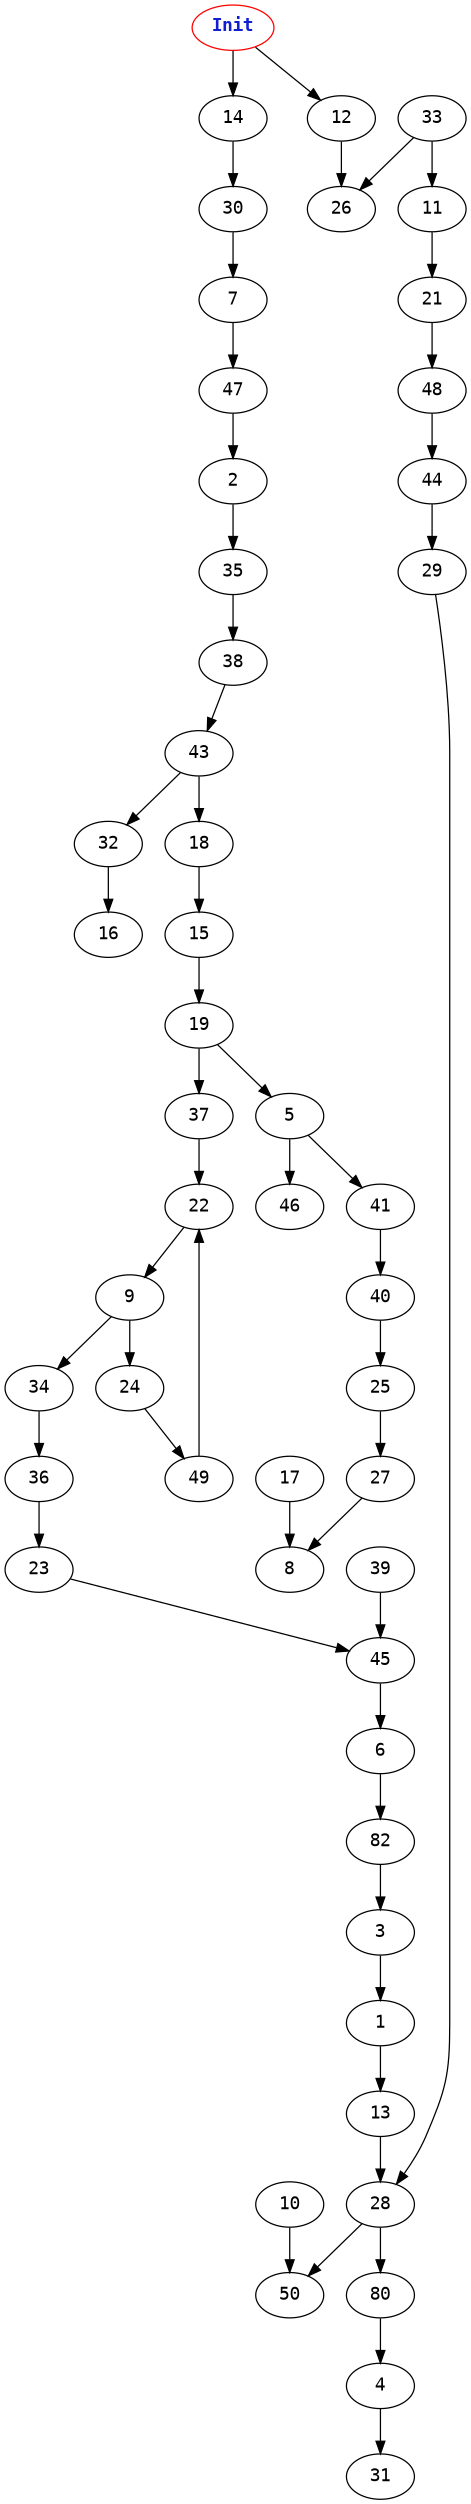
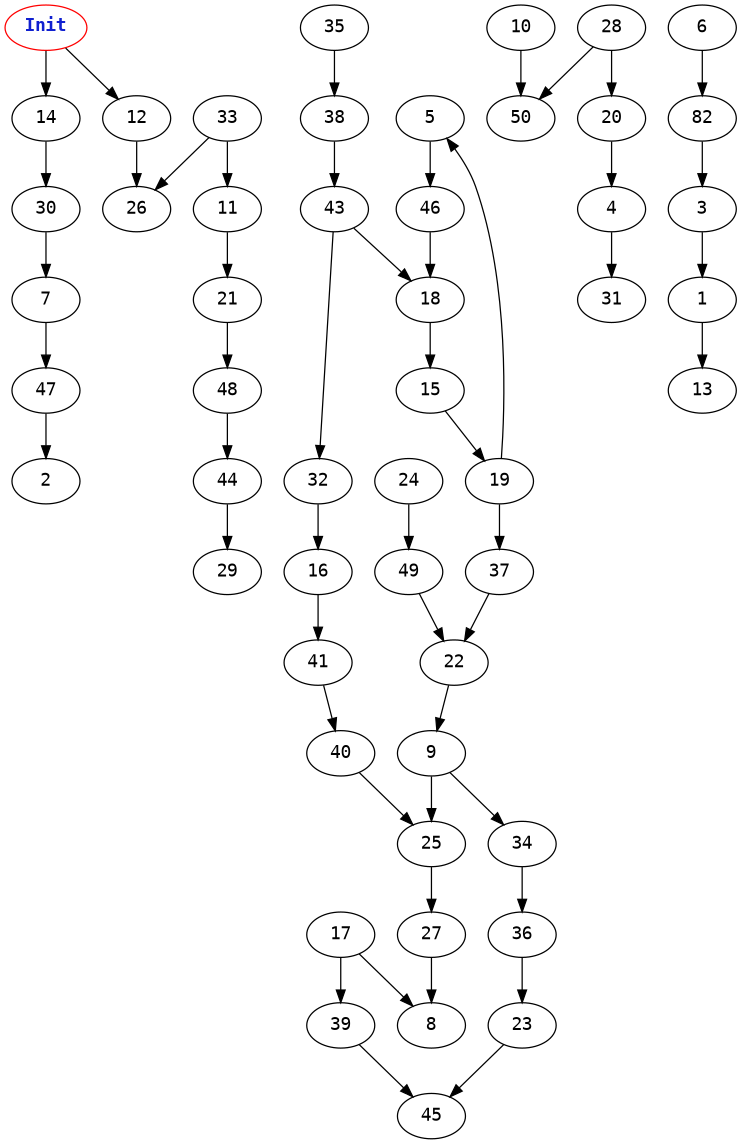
none -> (430, 248)
(233, 520) -> none
none -> (341, 974)
(330, 1157) -> (318, 611)
(130, 1337) -> (431, 792)
(450, 1389) -> none
(380, 1699) -> none
(380, 2153) -> none
(380, 2295) -> (612, 118)
